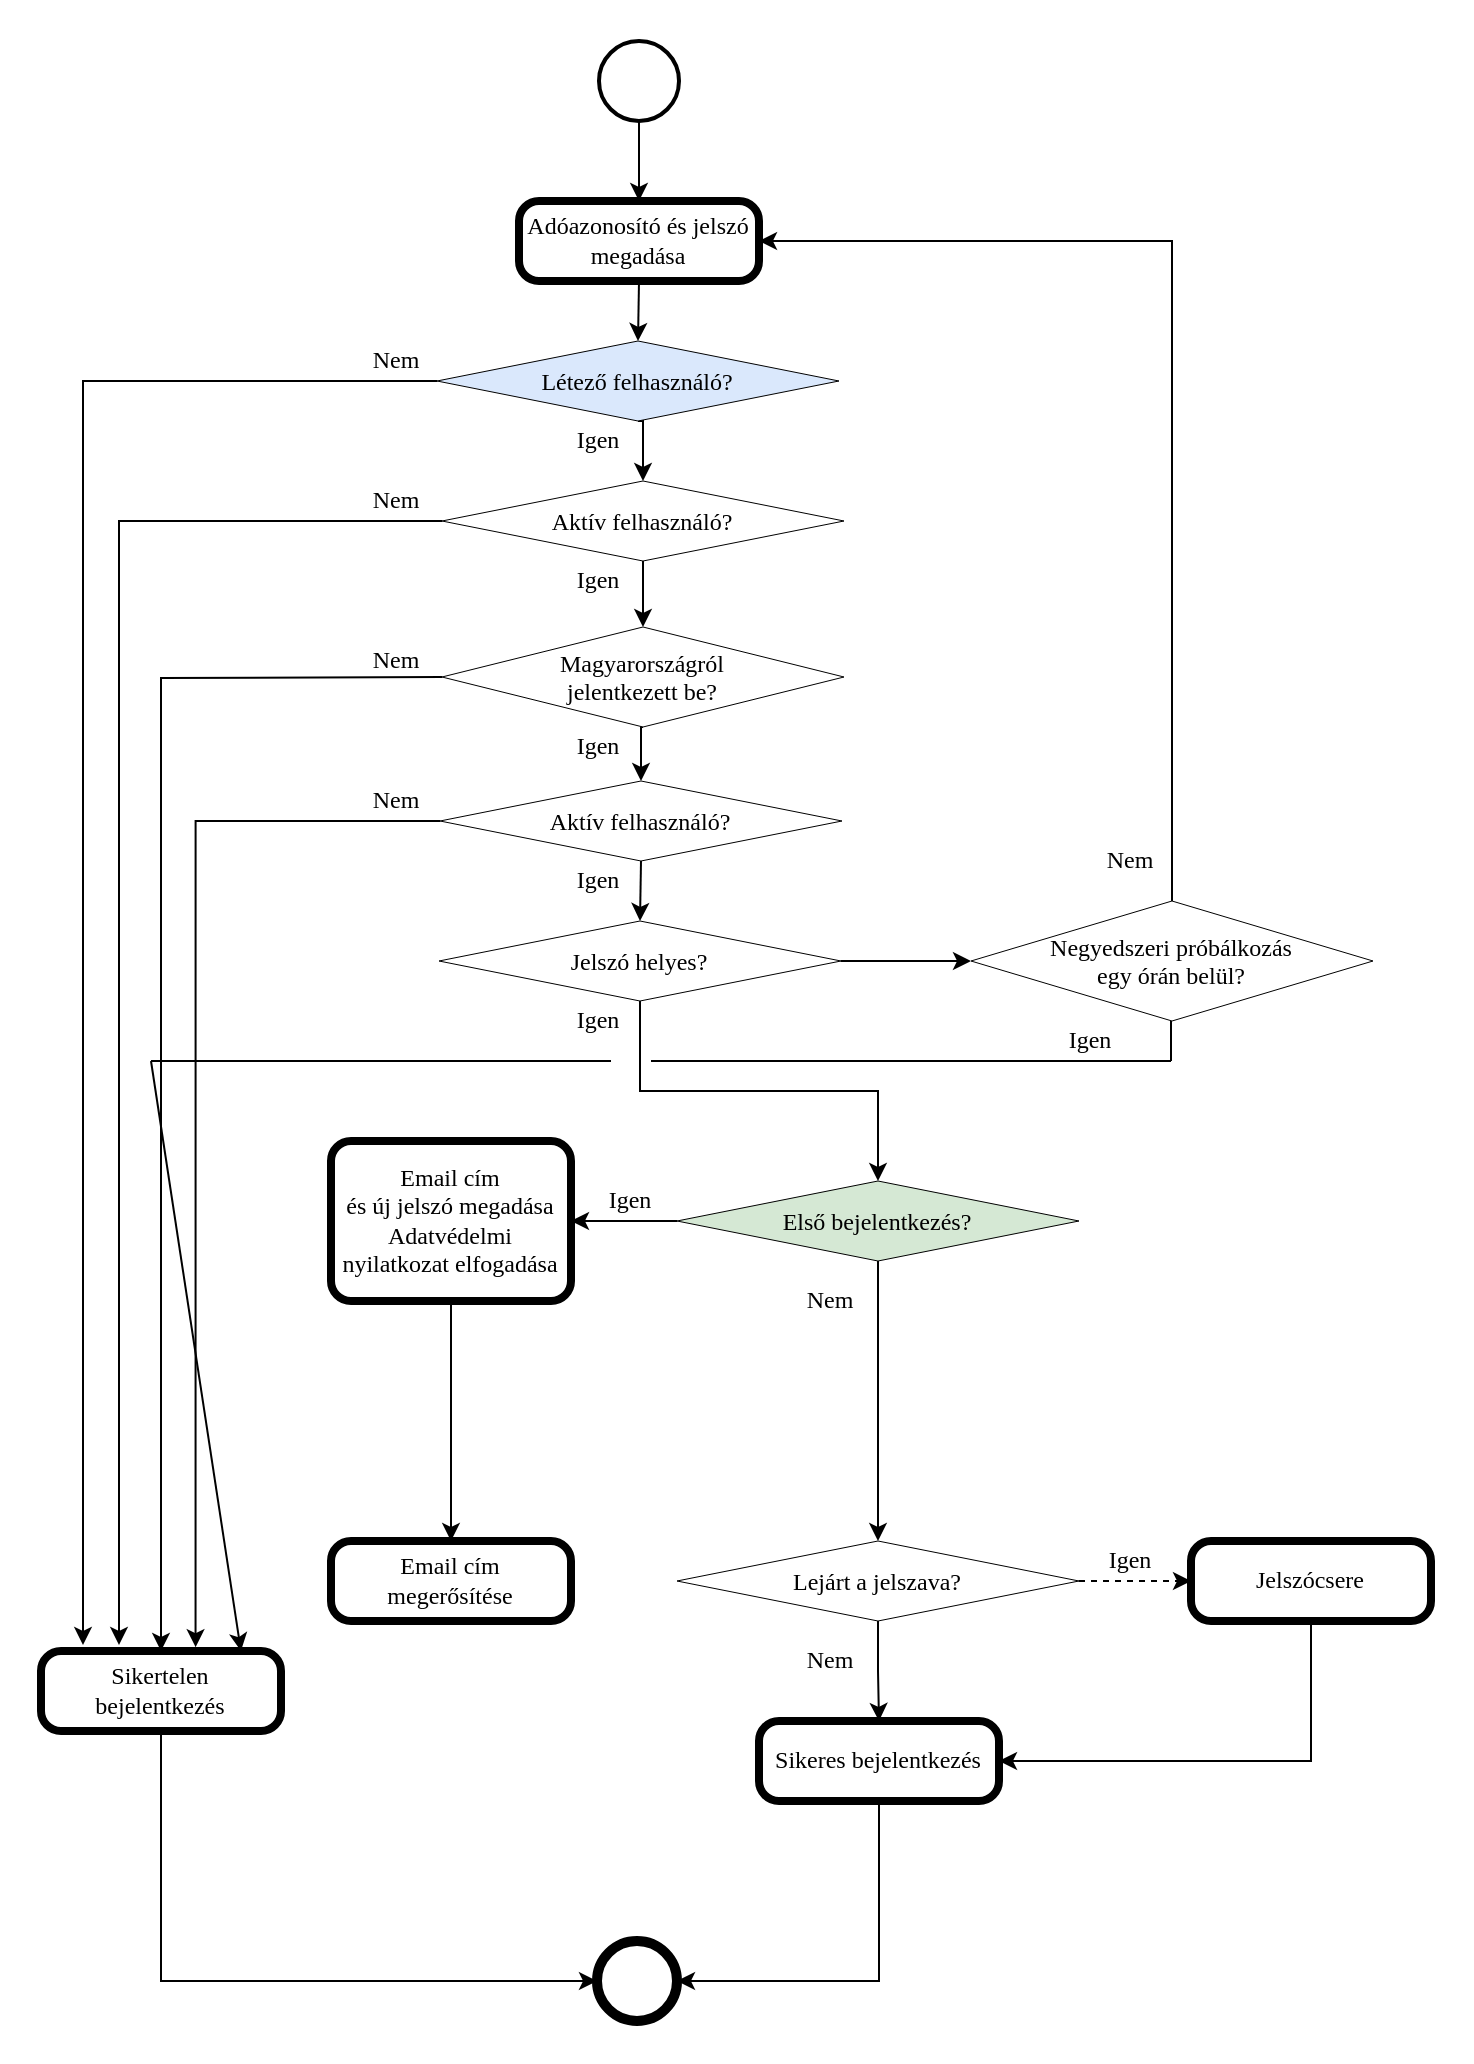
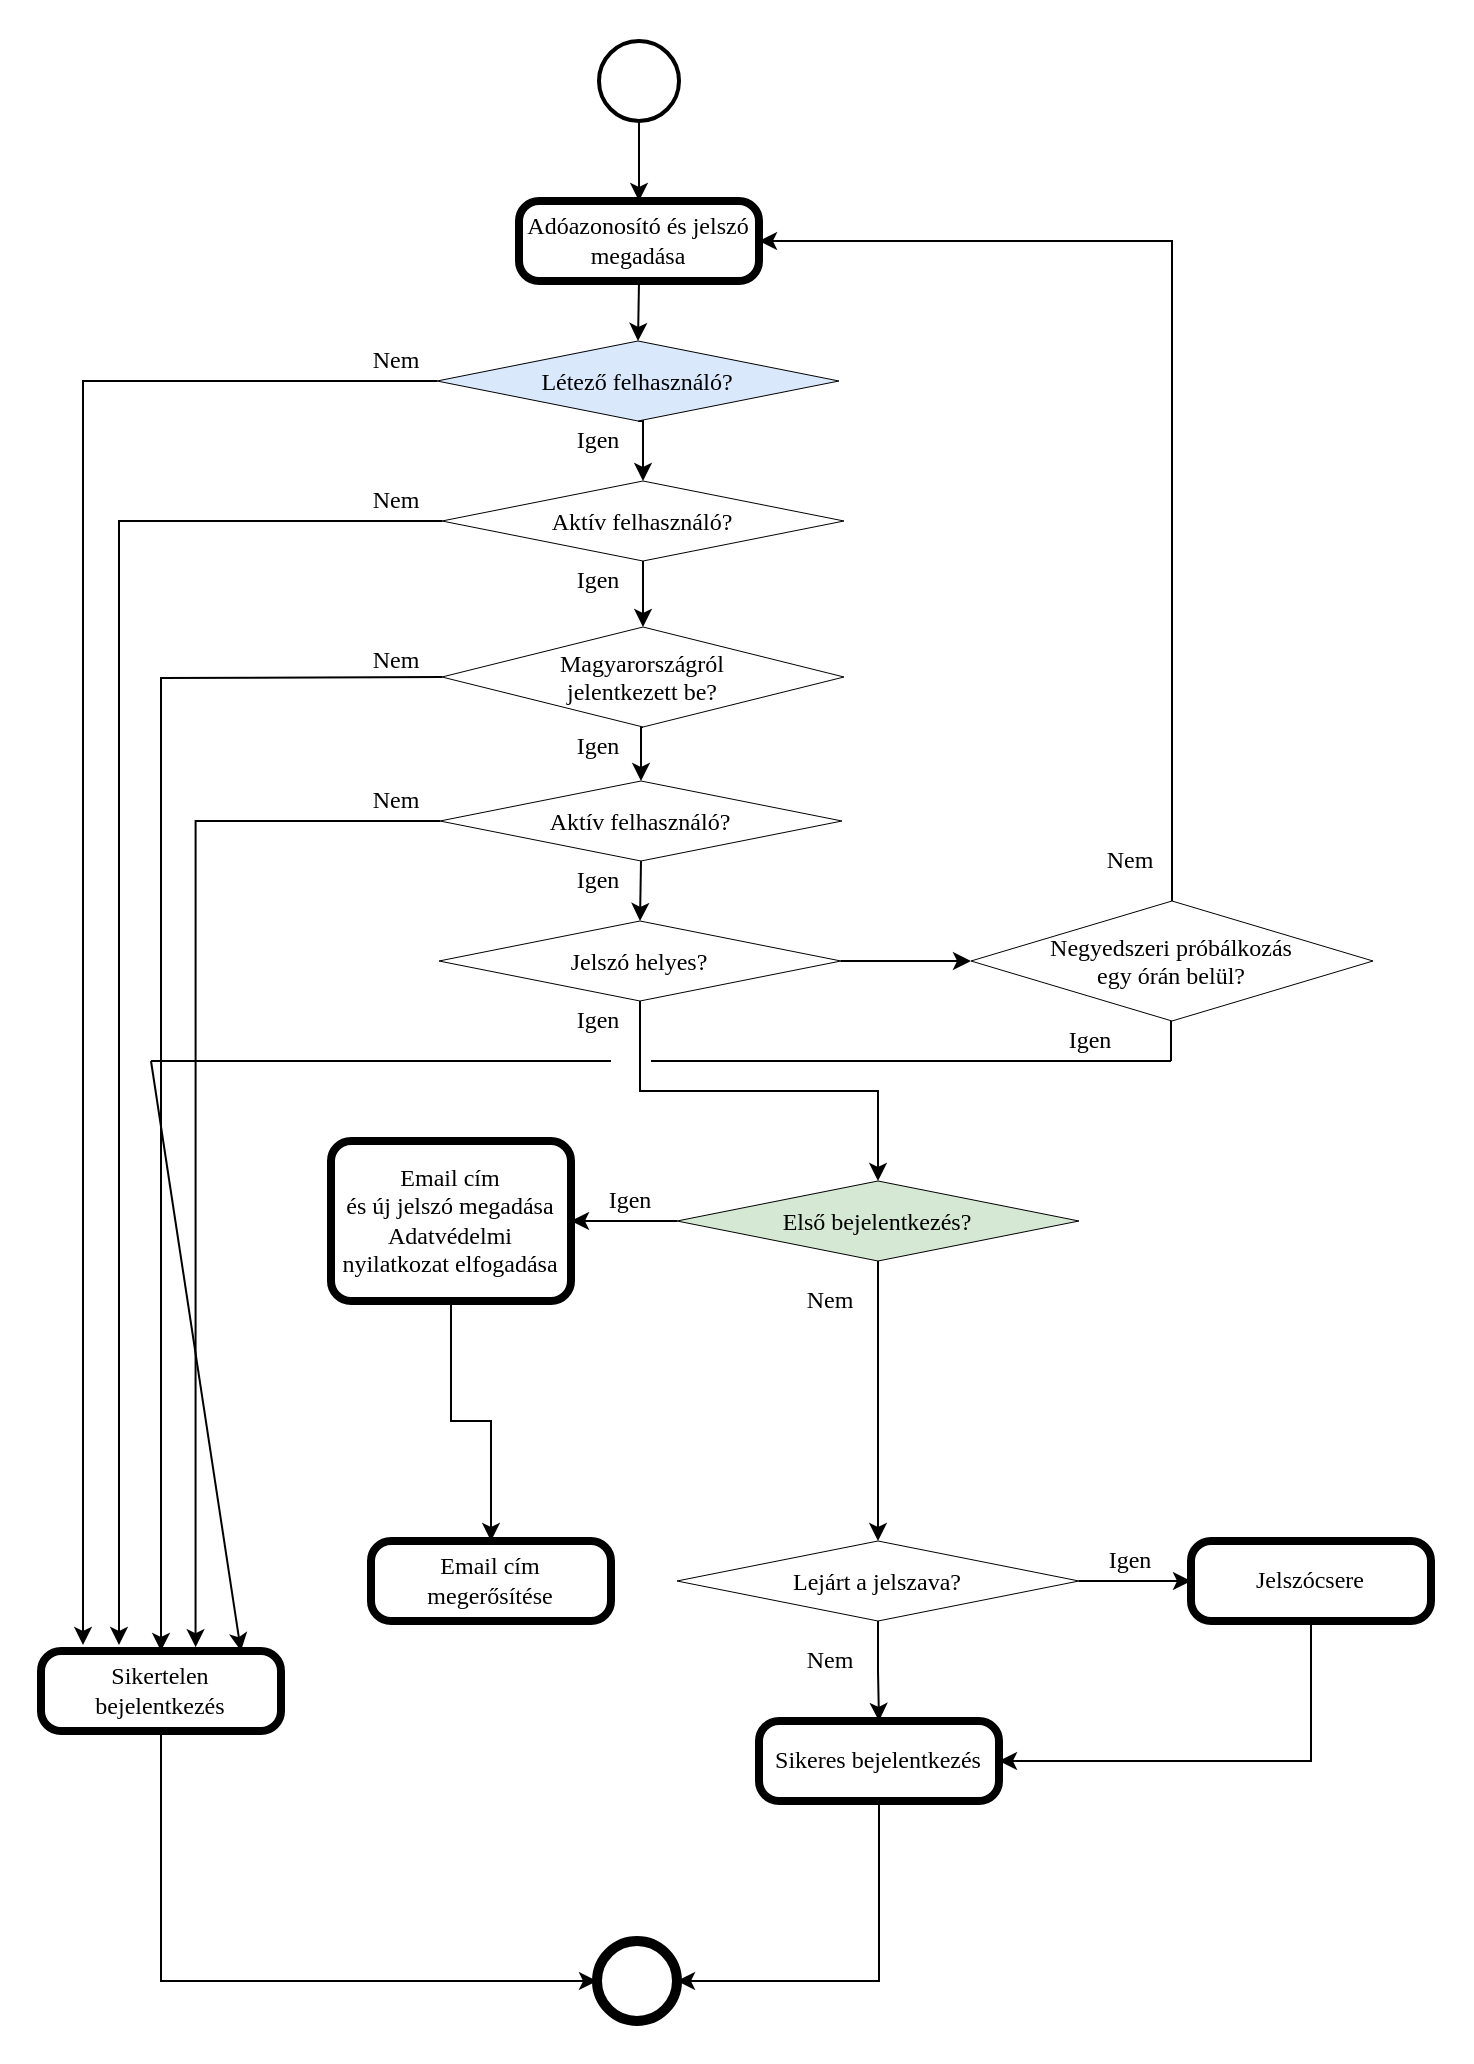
(451, 1581) -> (491, 1581)
(1128, 1581) -> (1128, 1581)
